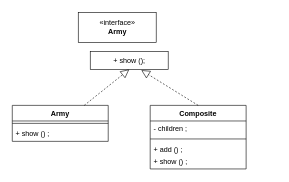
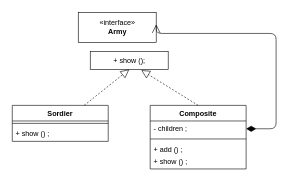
none -> (214, 33)
(60, 113) -> (60, 113)
